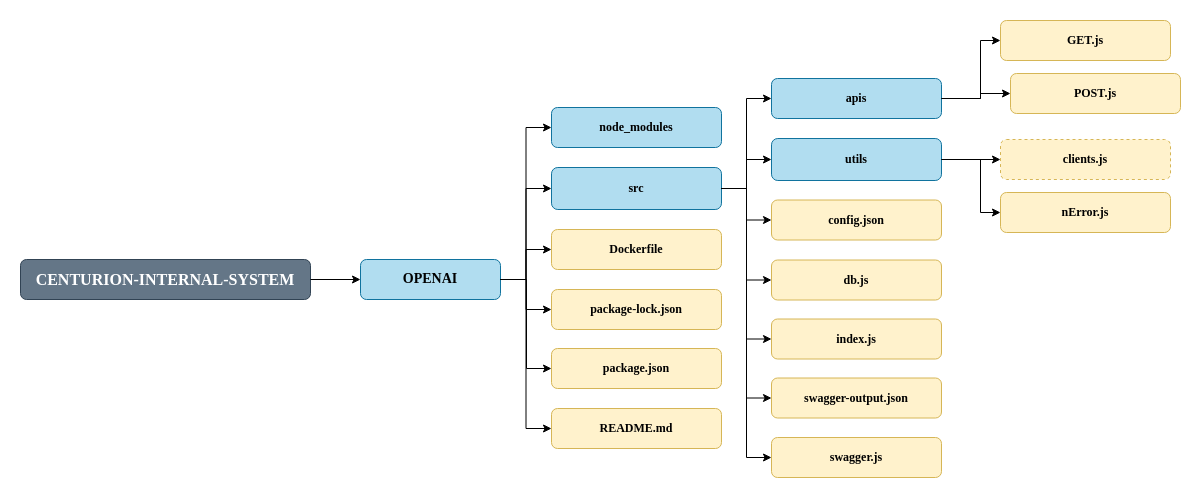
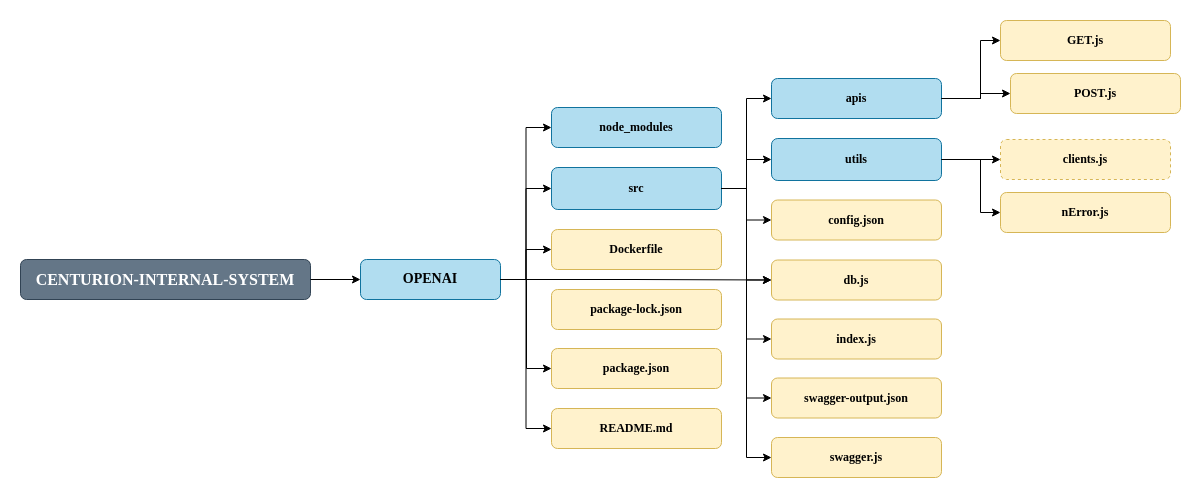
(536, 310) -> (636, 280)
